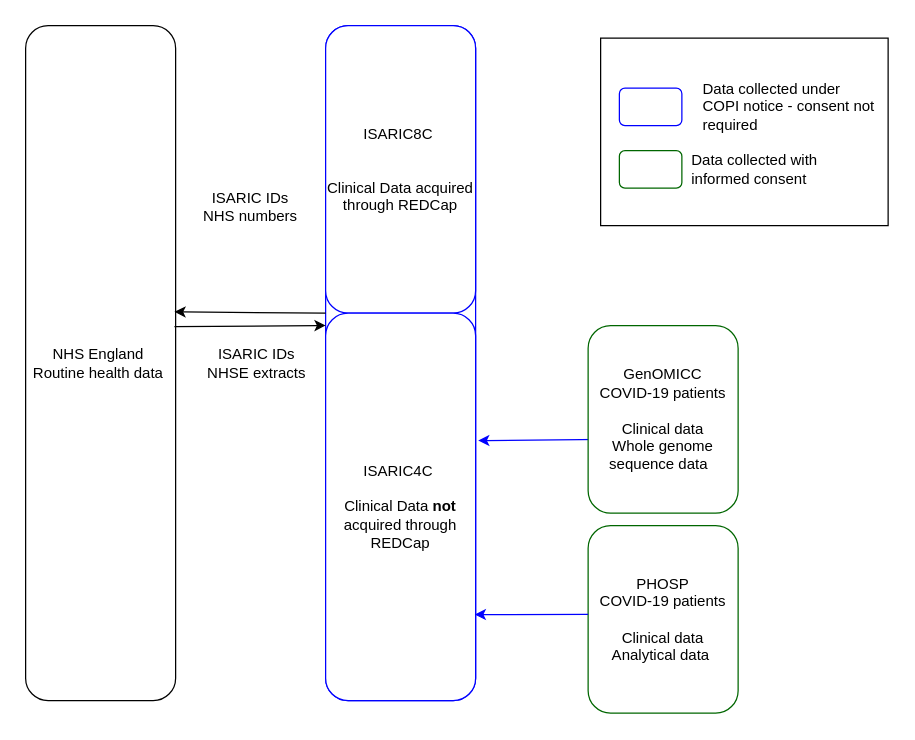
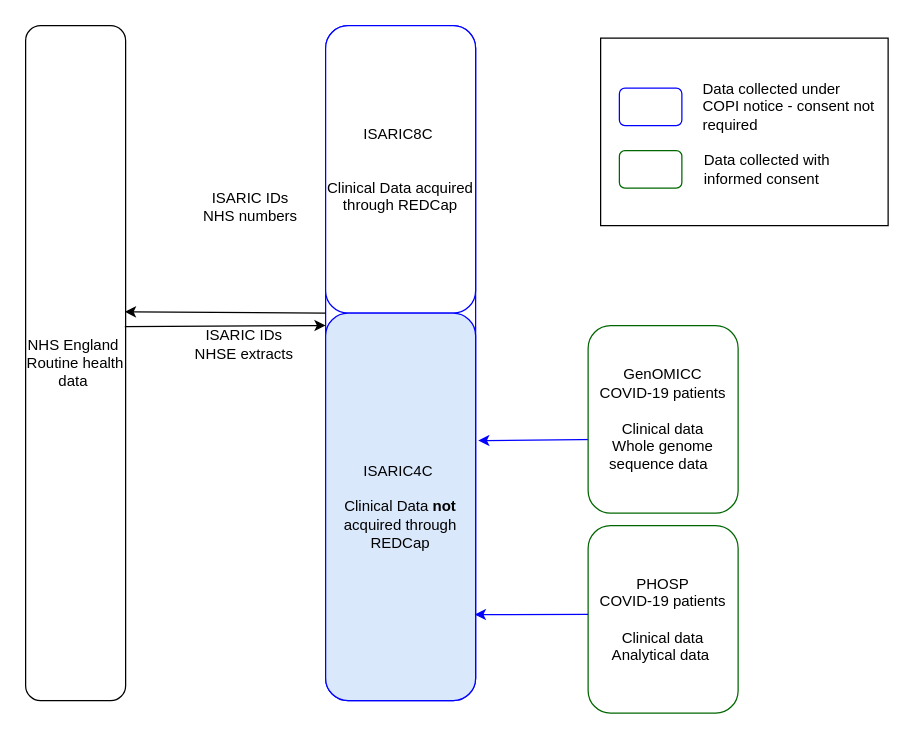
(777, 169) -> (789, 169)
(101, 363) -> (76, 363)
(257, 363) -> (244, 344)
(401, 507) -> (401, 507)
